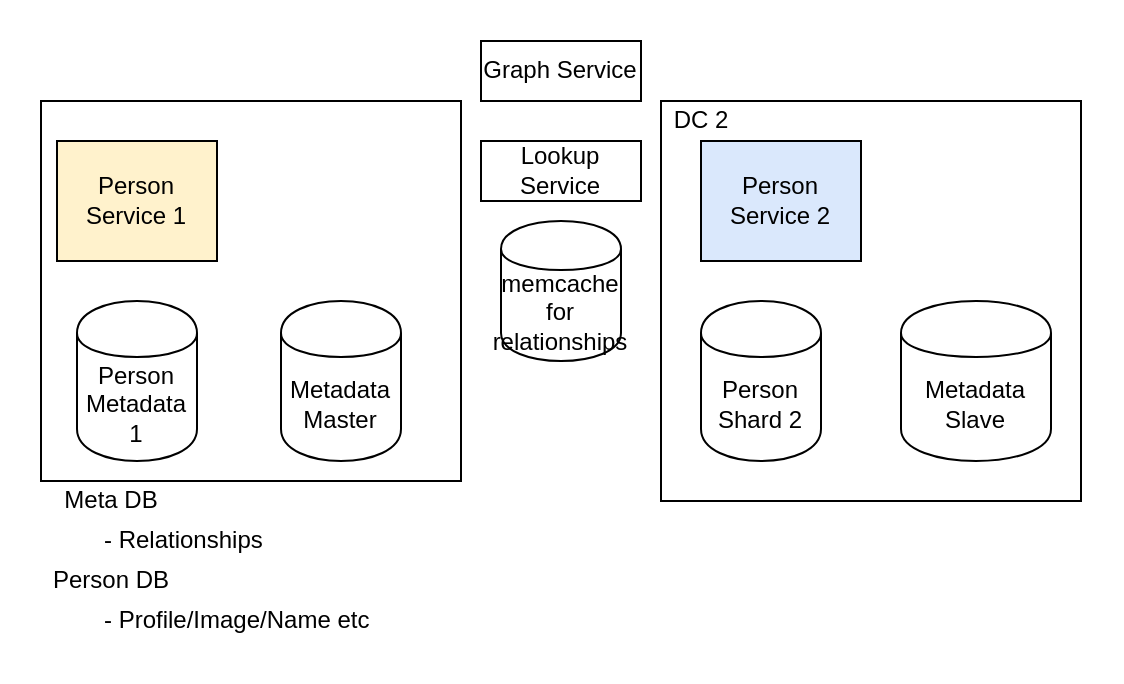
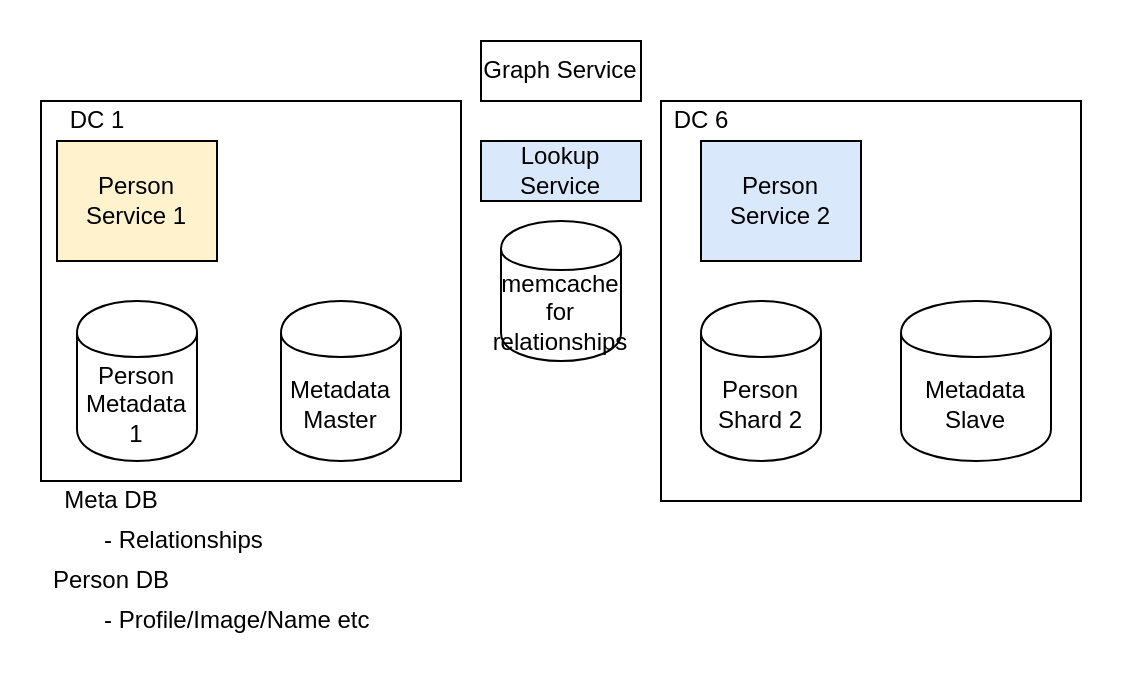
none -> (97, 121)
(702, 121) -> (702, 121)
(561, 171) -> (561, 171)
